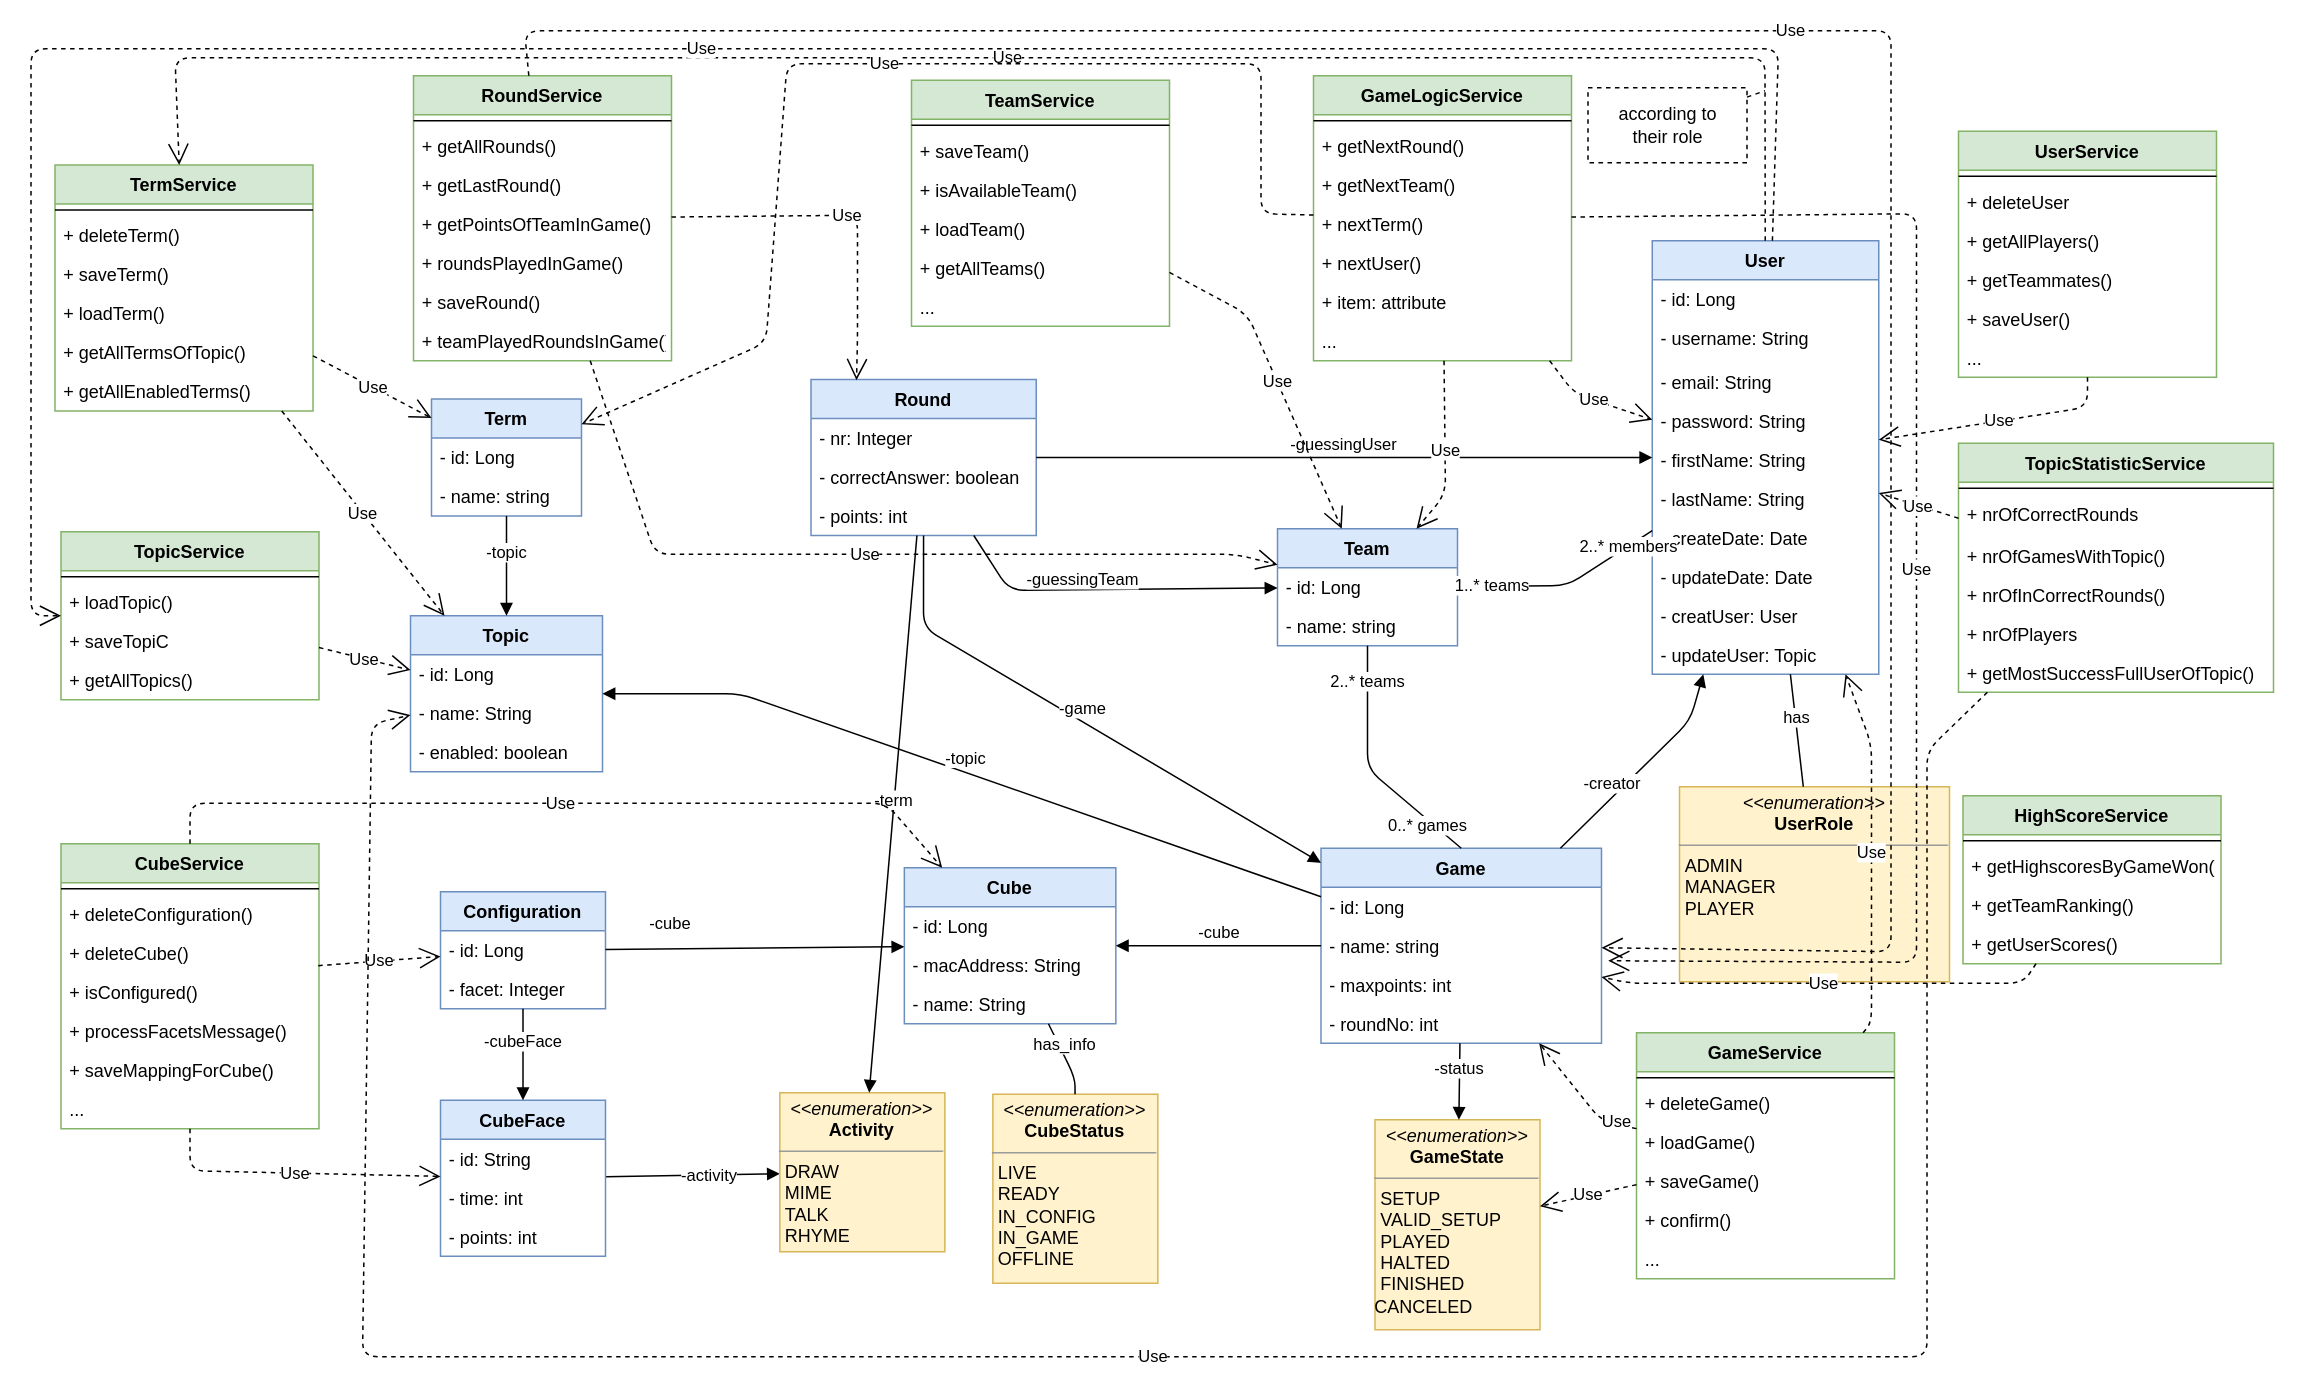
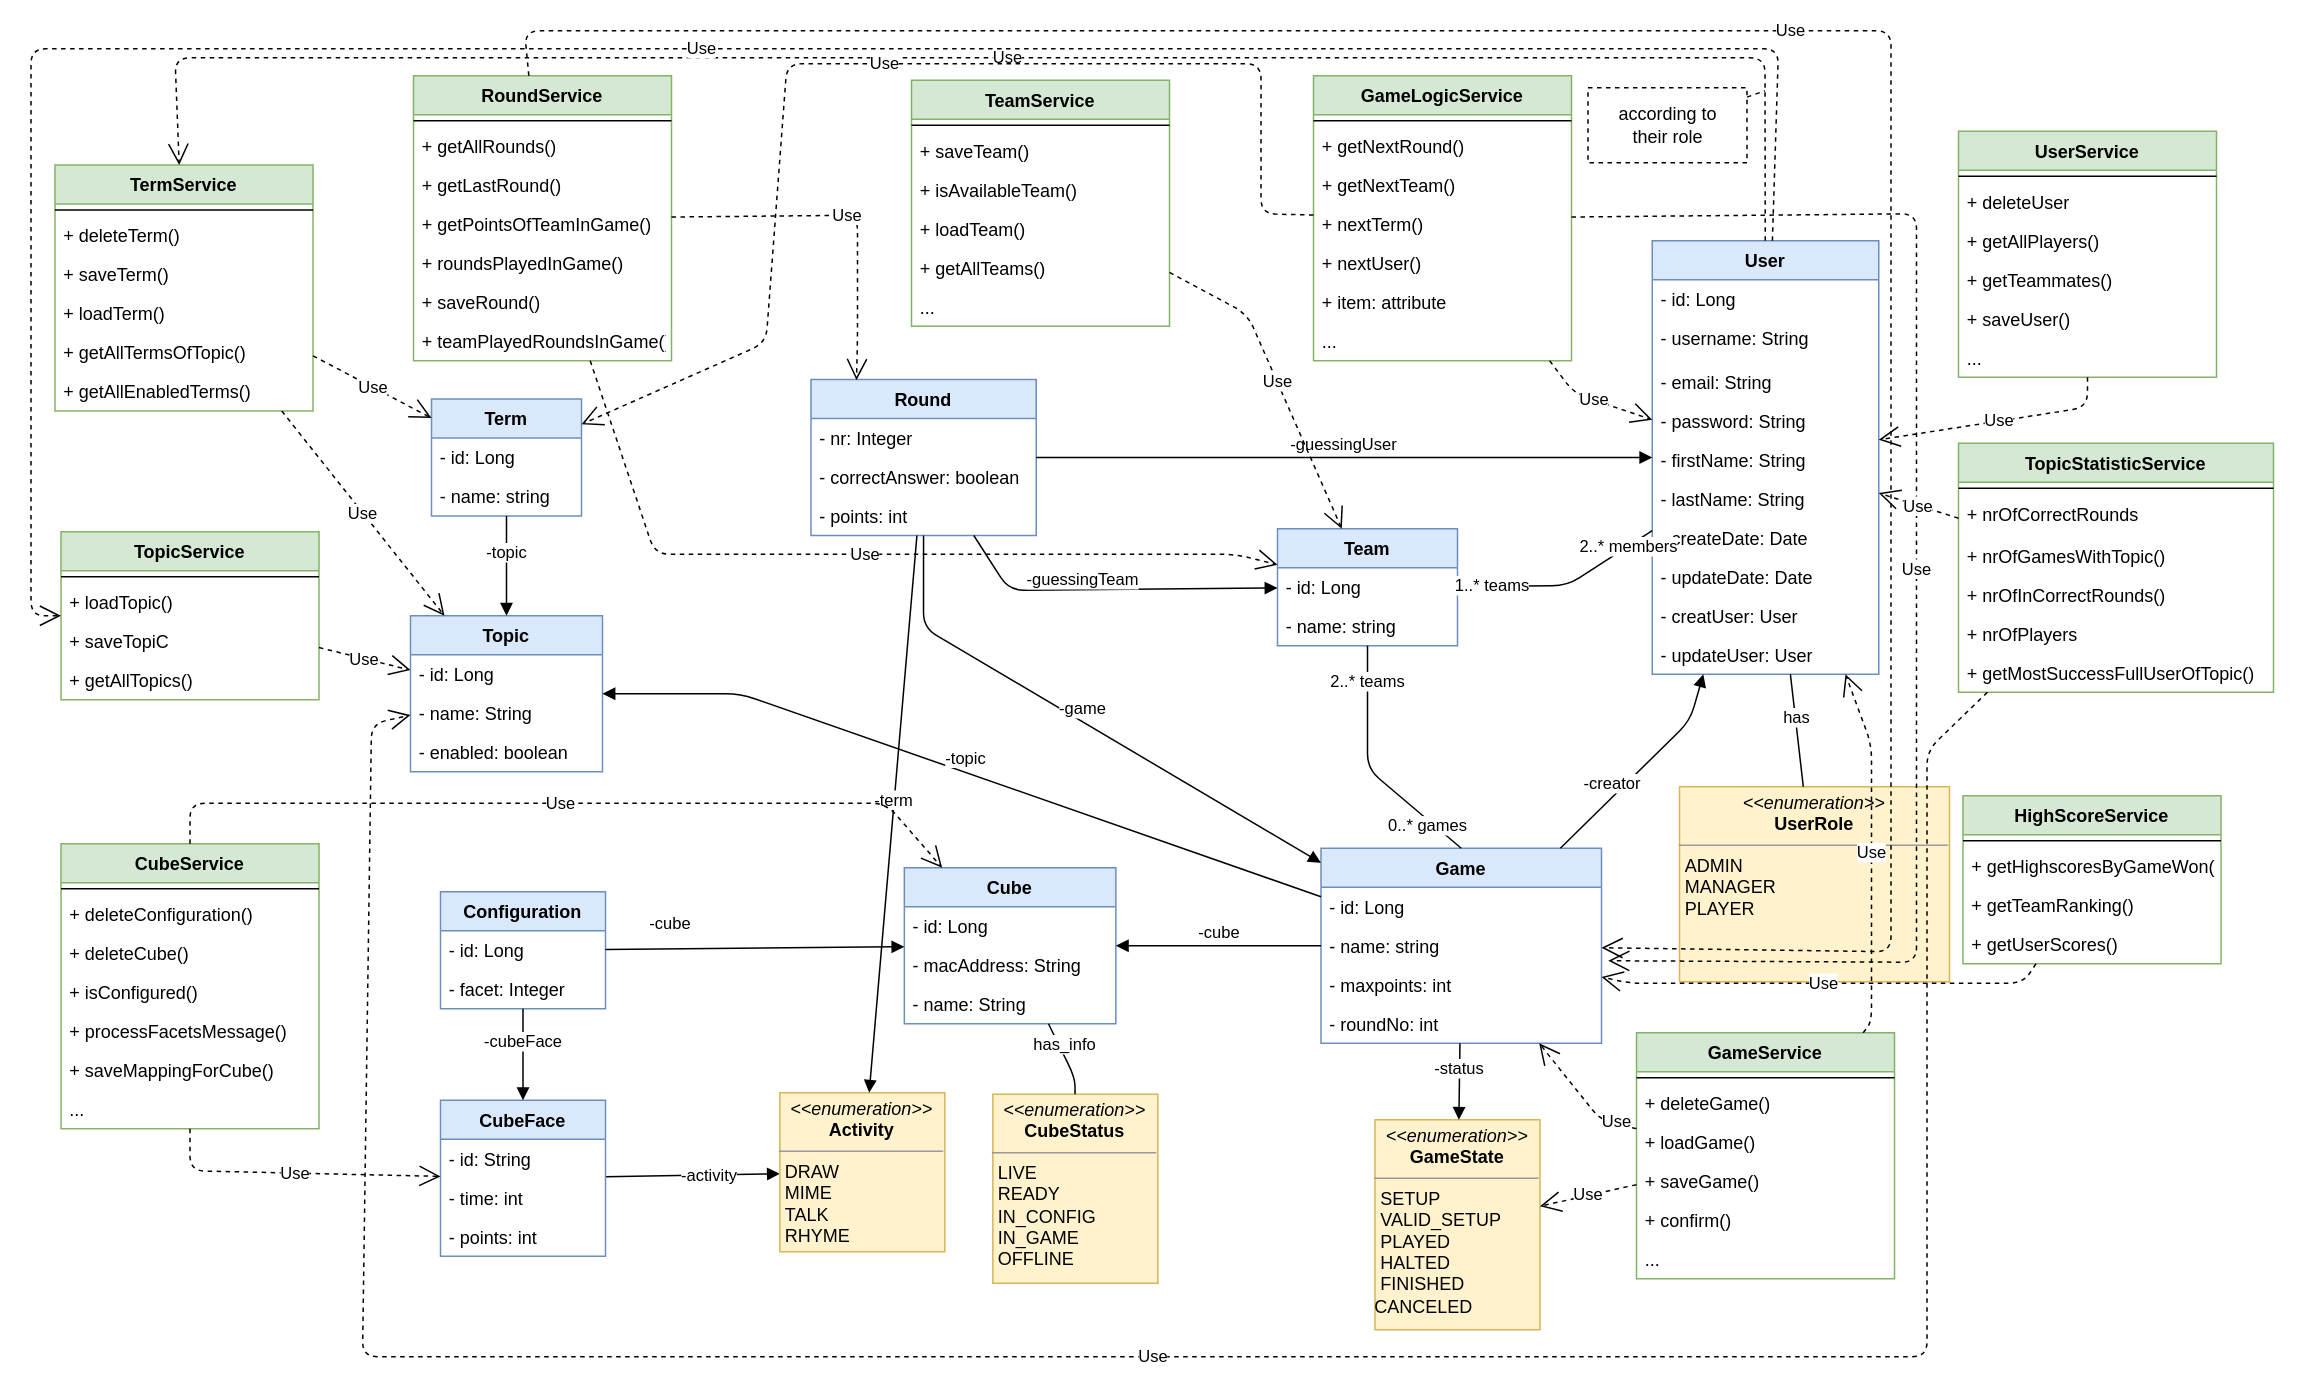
(1445, 445) -> none
(1747, 656) -> (1744, 656)
(378, 961) -> none
